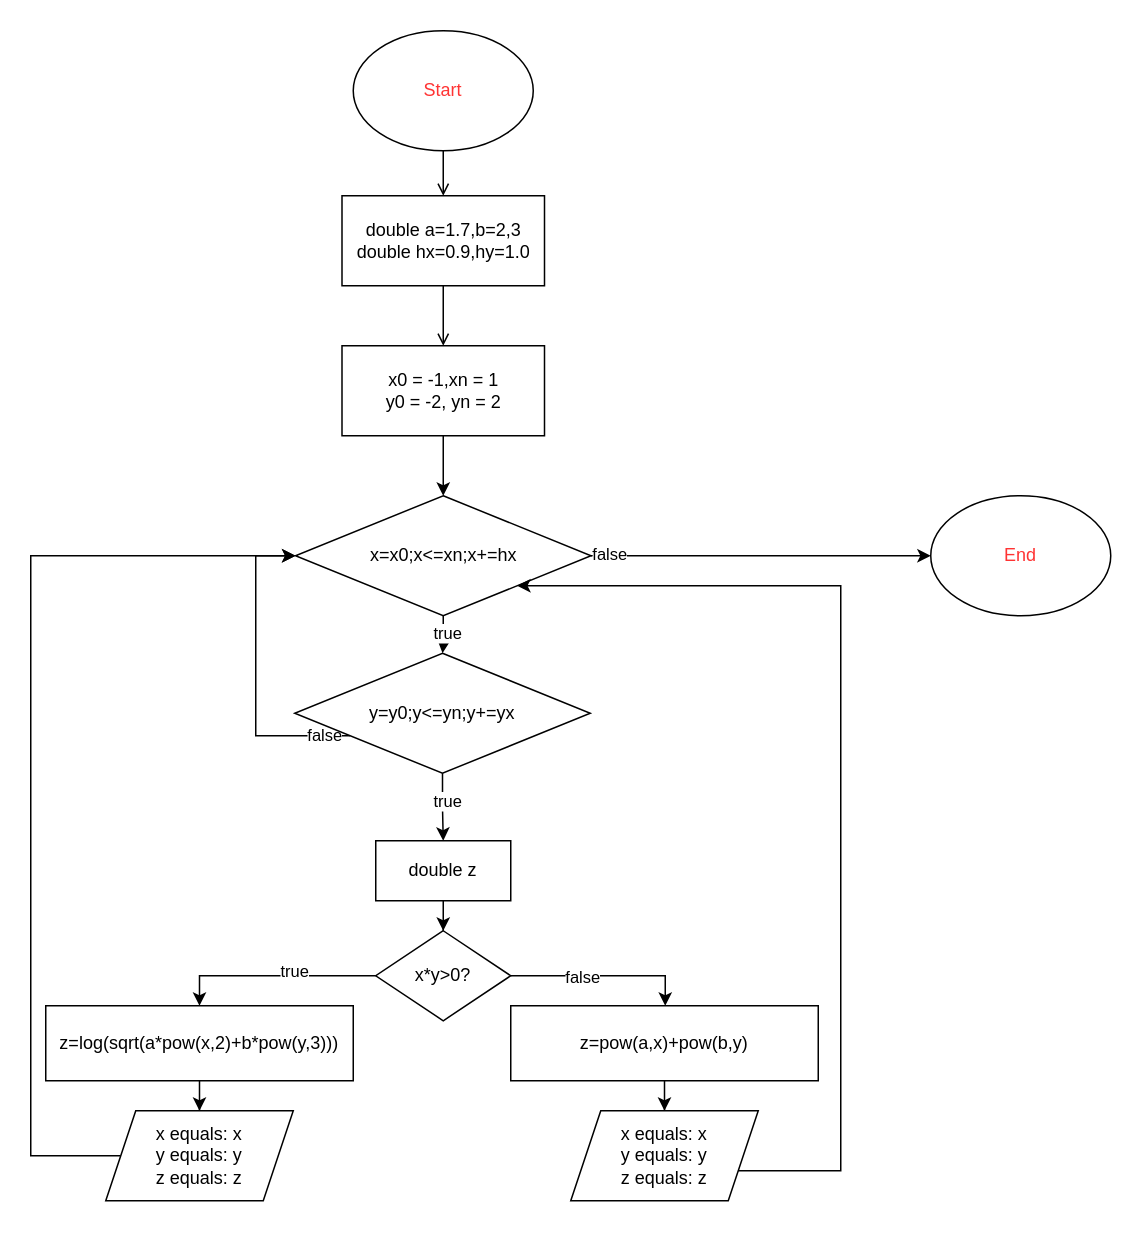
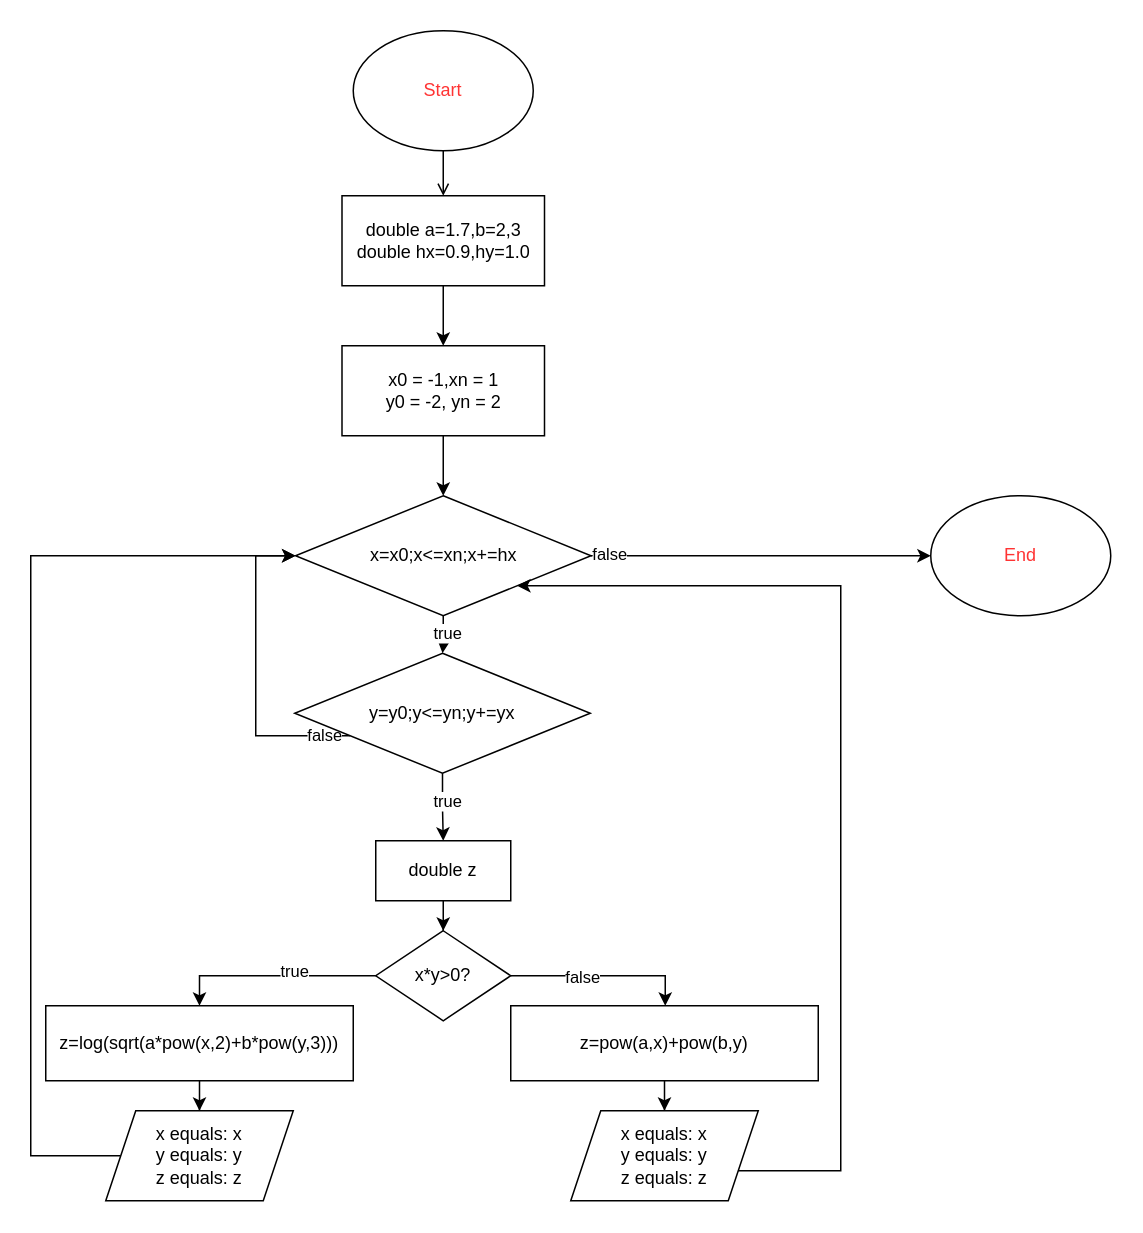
(443, 336) -> (443, 334)
